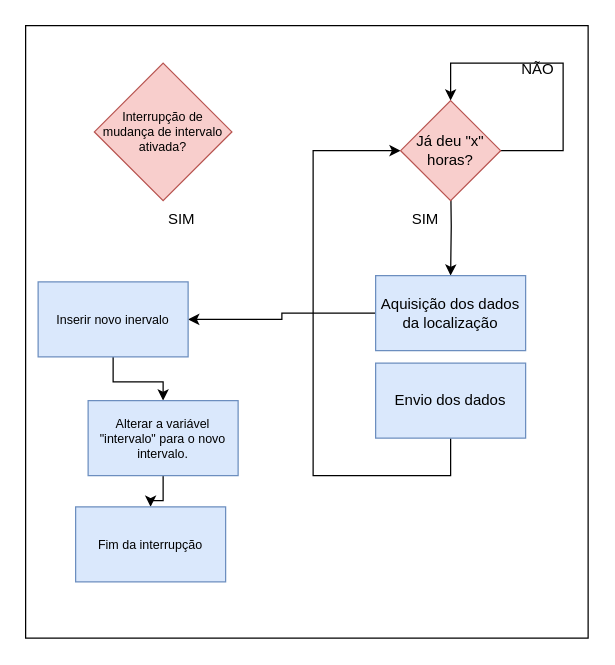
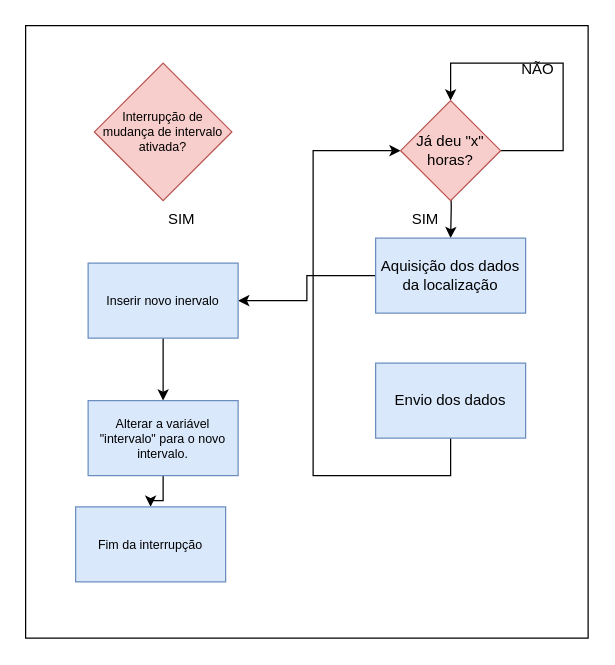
(451, 313) -> (451, 276)
(113, 319) -> (163, 301)
